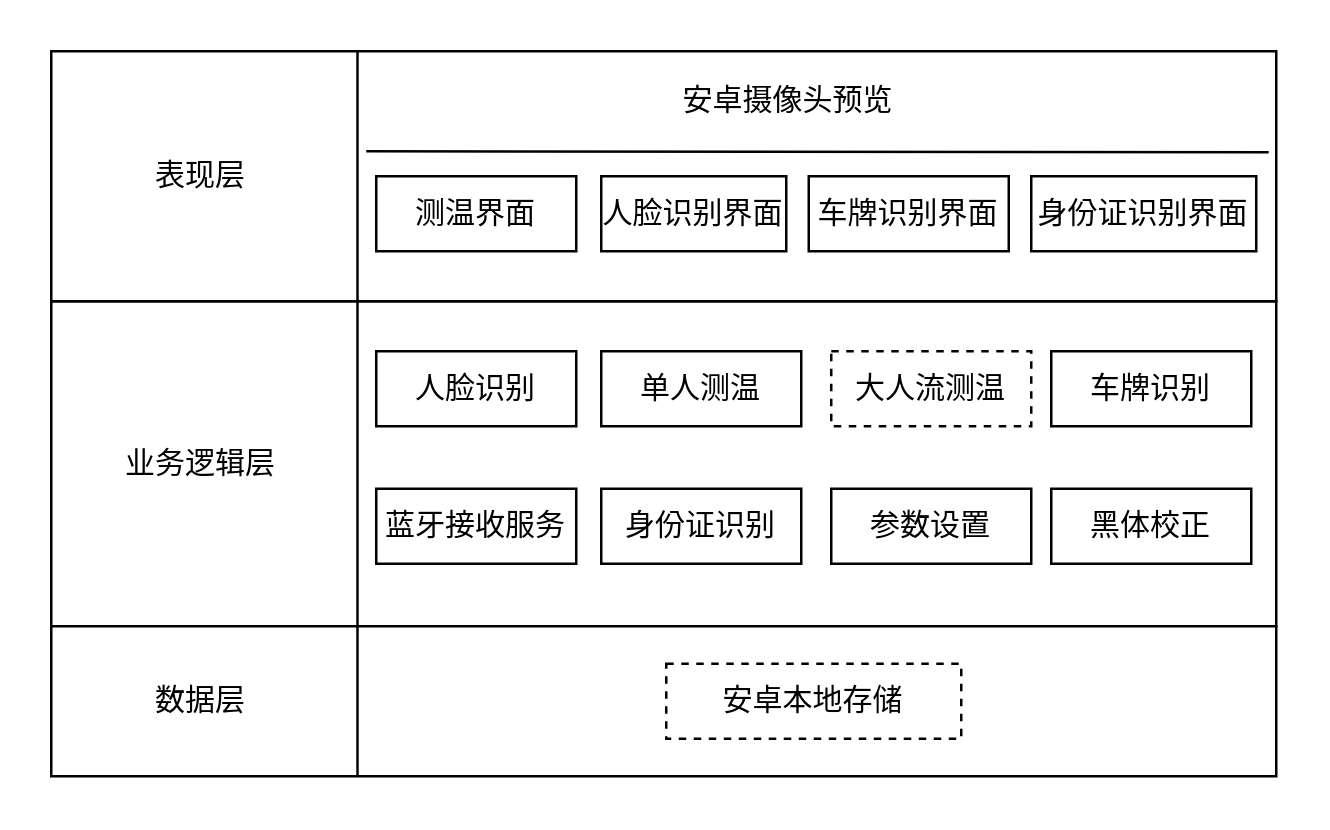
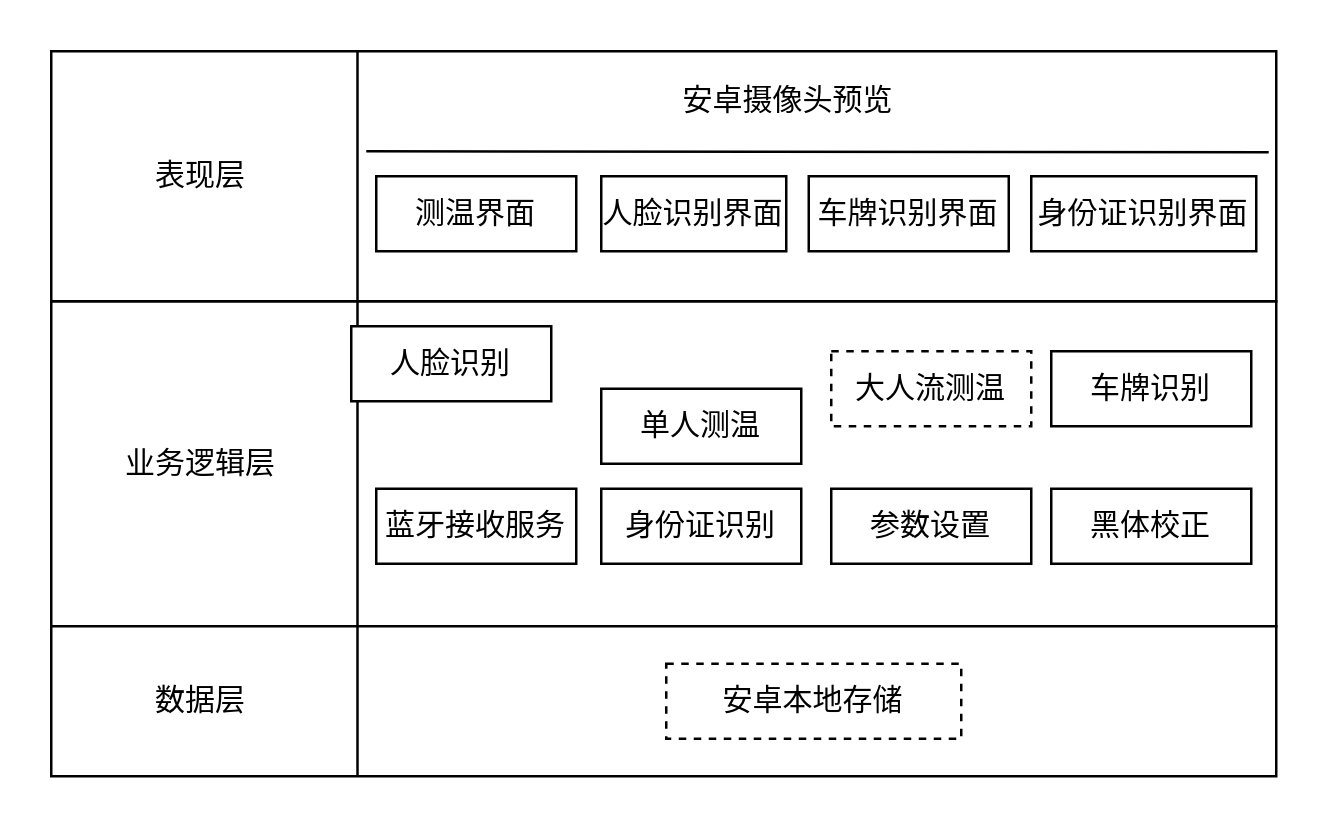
(476, 389) -> (451, 364)
(701, 389) -> (701, 426)
